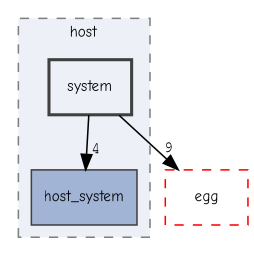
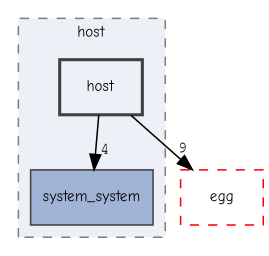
(90, 87) -> (101, 87)
(84, 197) -> (92, 197)
